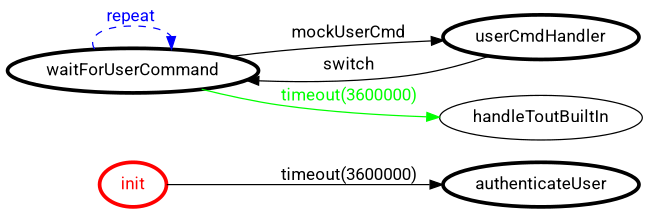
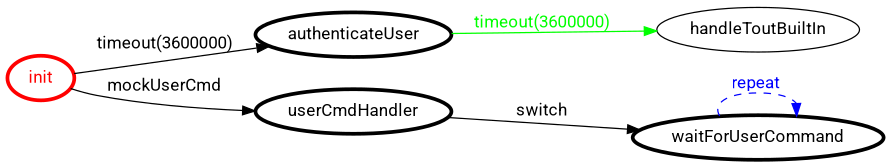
(331, 47) -> (156, 104)
(313, 109) -> (548, 32)
